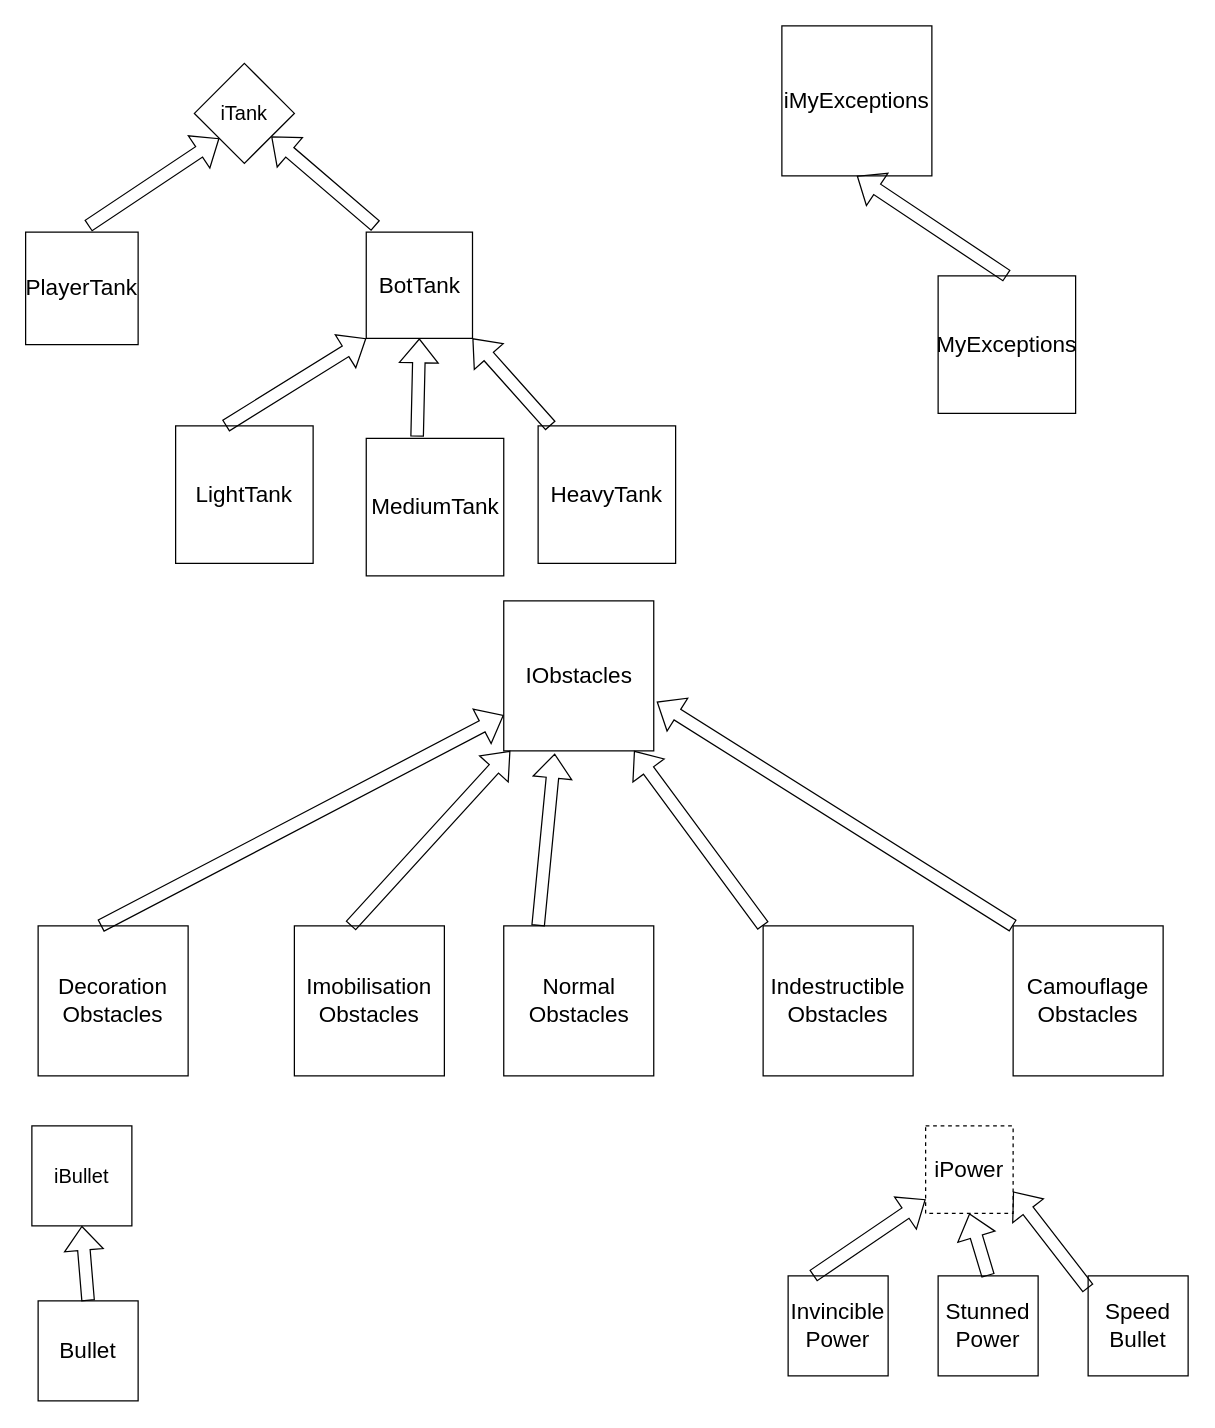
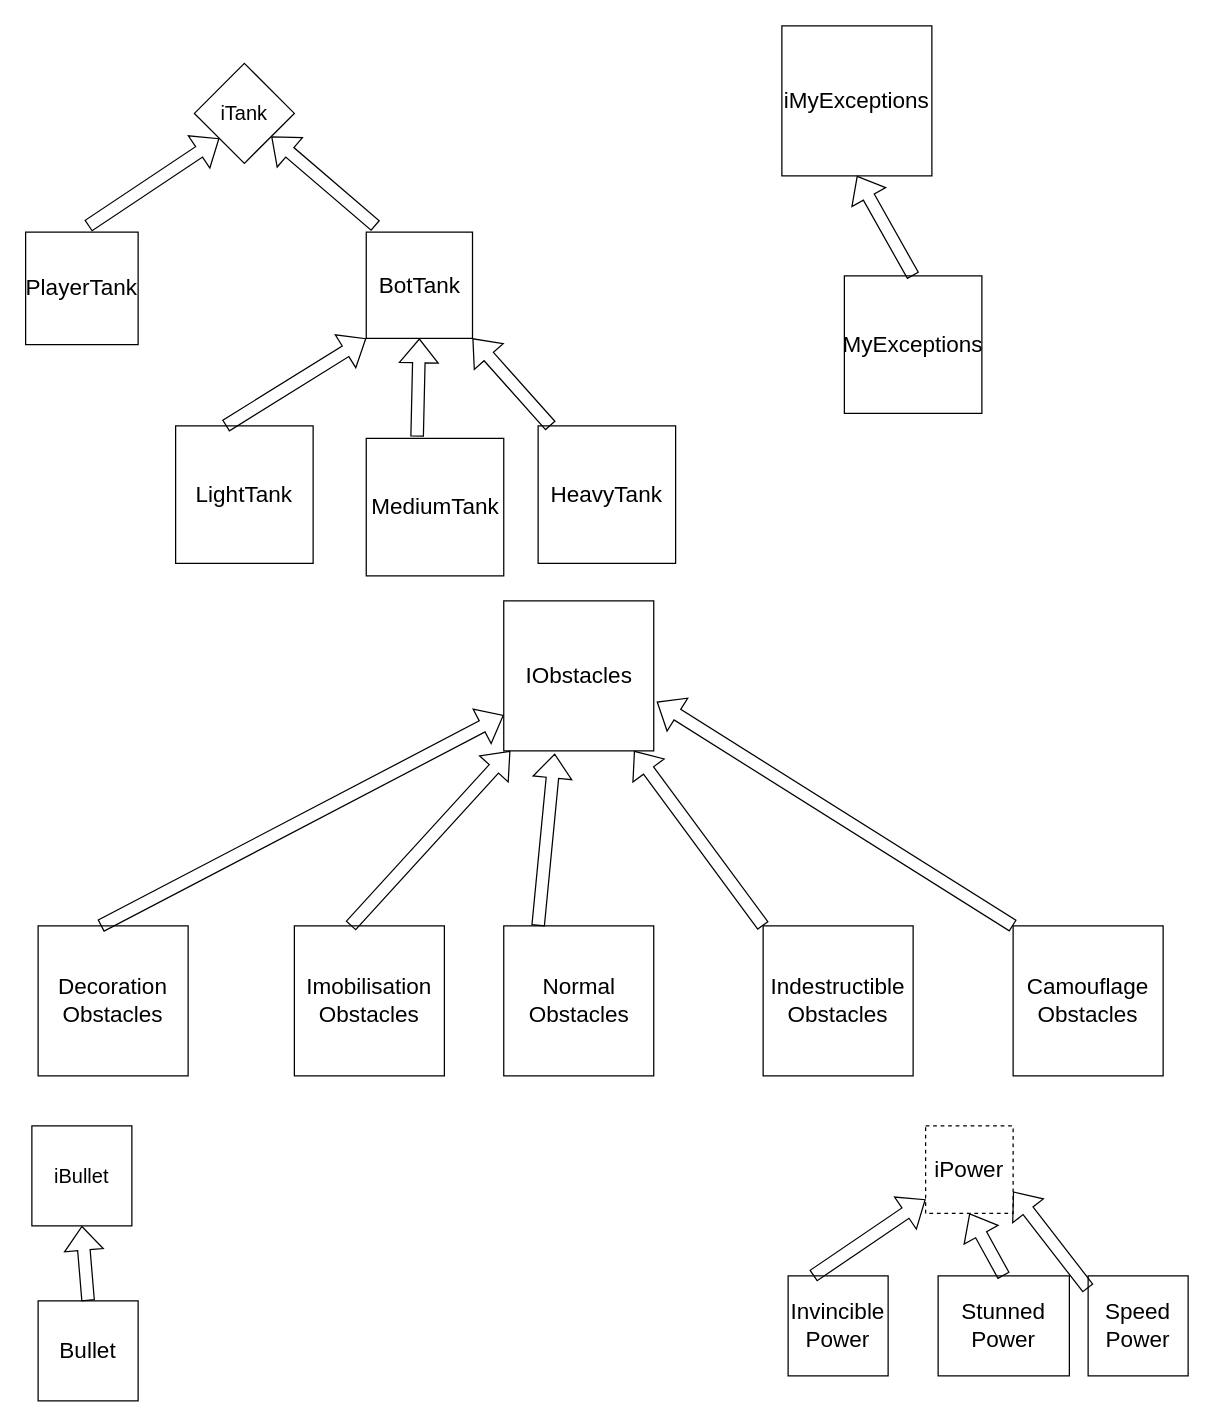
(1007, 344) -> (913, 344)
(988, 1326) -> (1004, 1326)
(1138, 1326) -> (1138, 1326)
